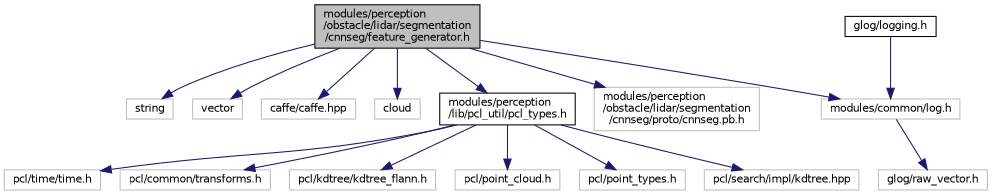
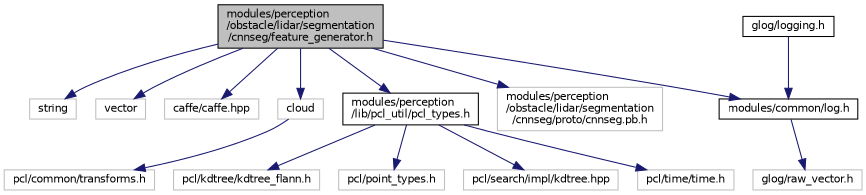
(891, 109) -> (788, 109)
(320, 155) -> (219, 149)
(507, 180) -> none
